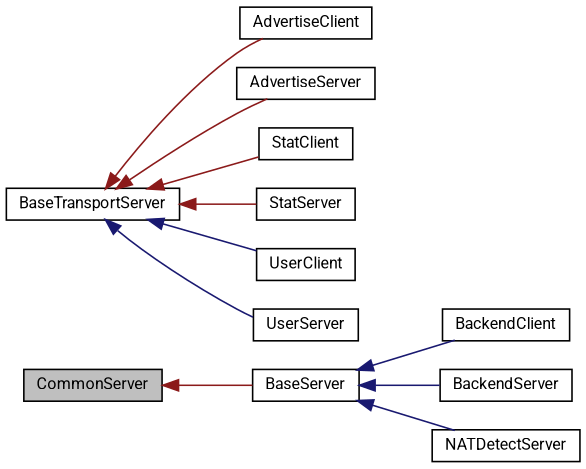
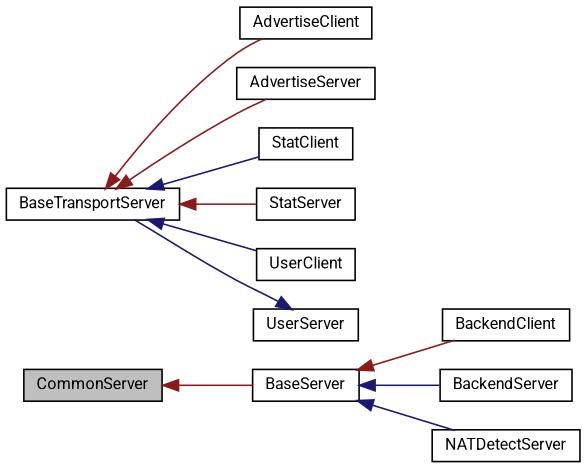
(211, 171) -> (211, 171)
(183, 277) -> (205, 262)
(414, 353) -> (414, 353)
